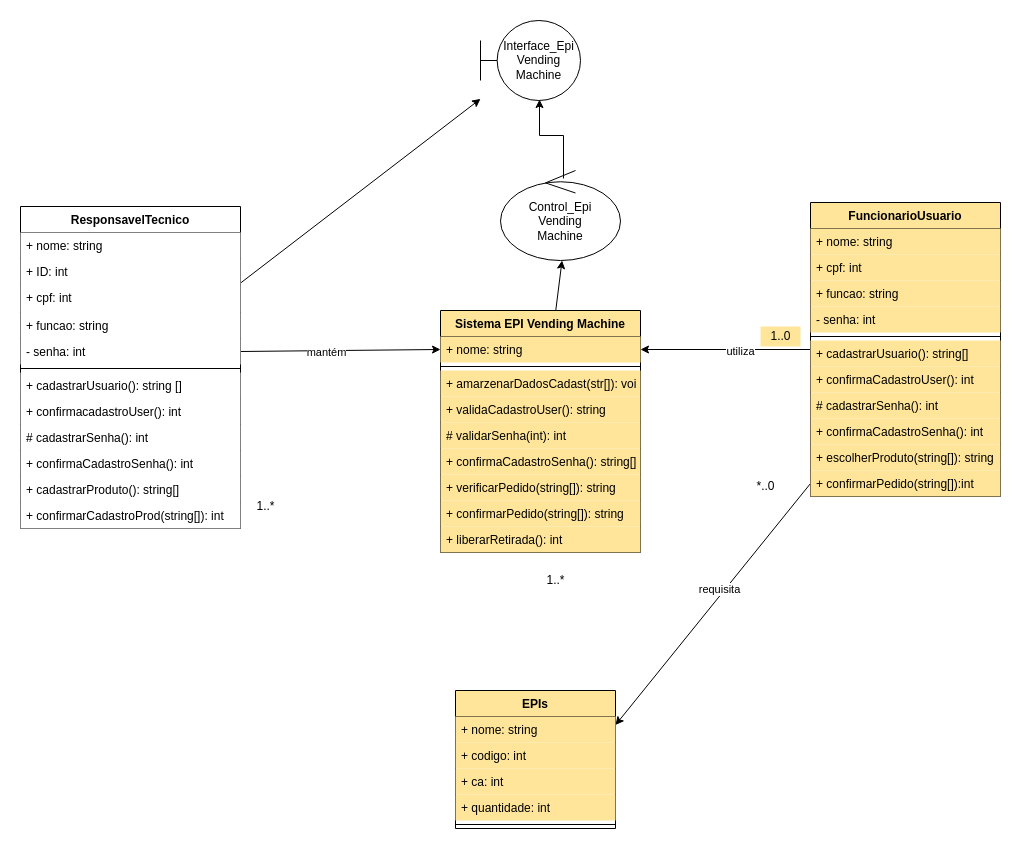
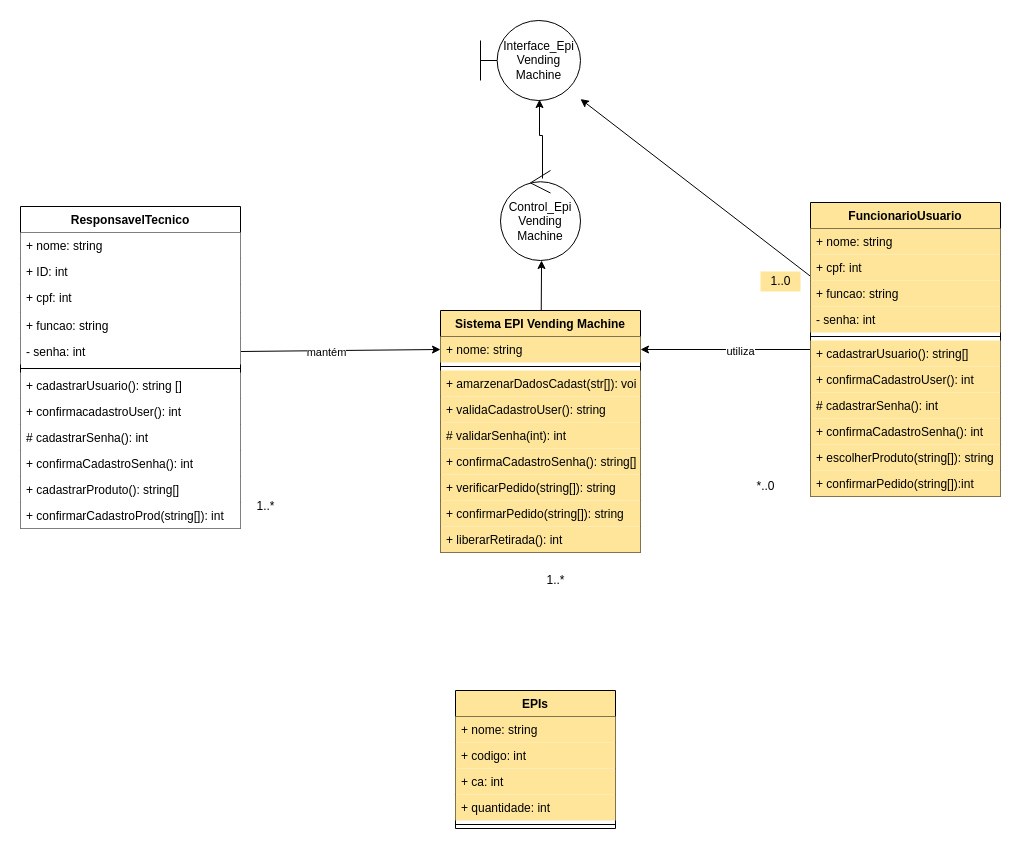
none -> (697, 189)
(359, 192) -> none
(561, 216) -> (541, 216)
(781, 337) -> (781, 282)
(714, 603) -> none
